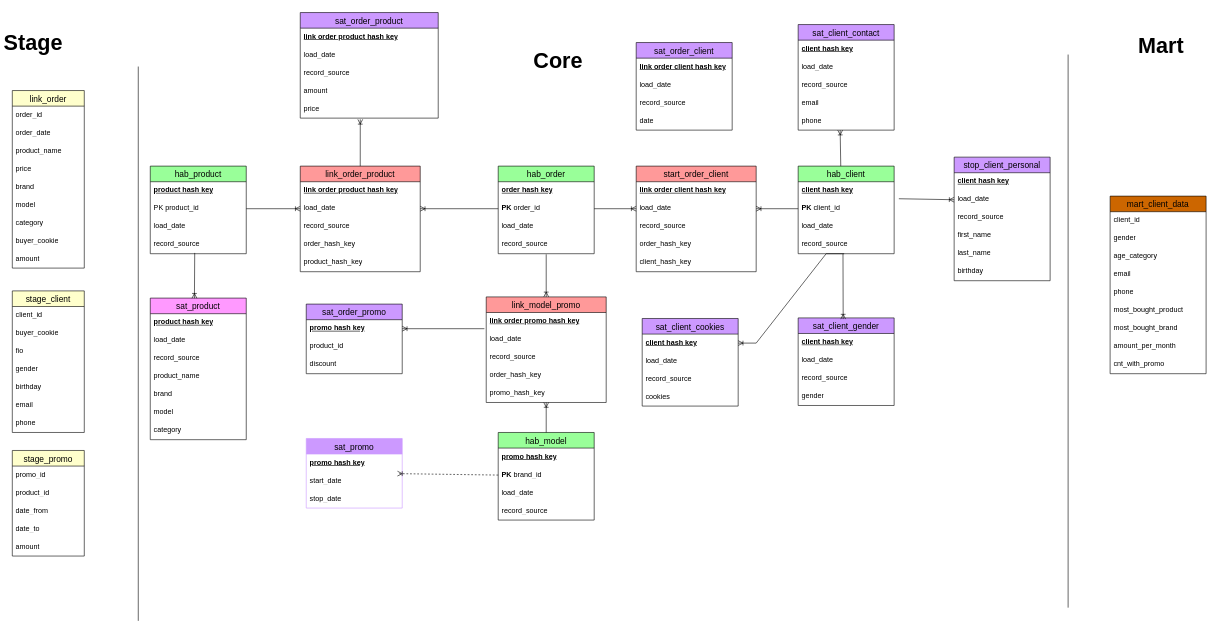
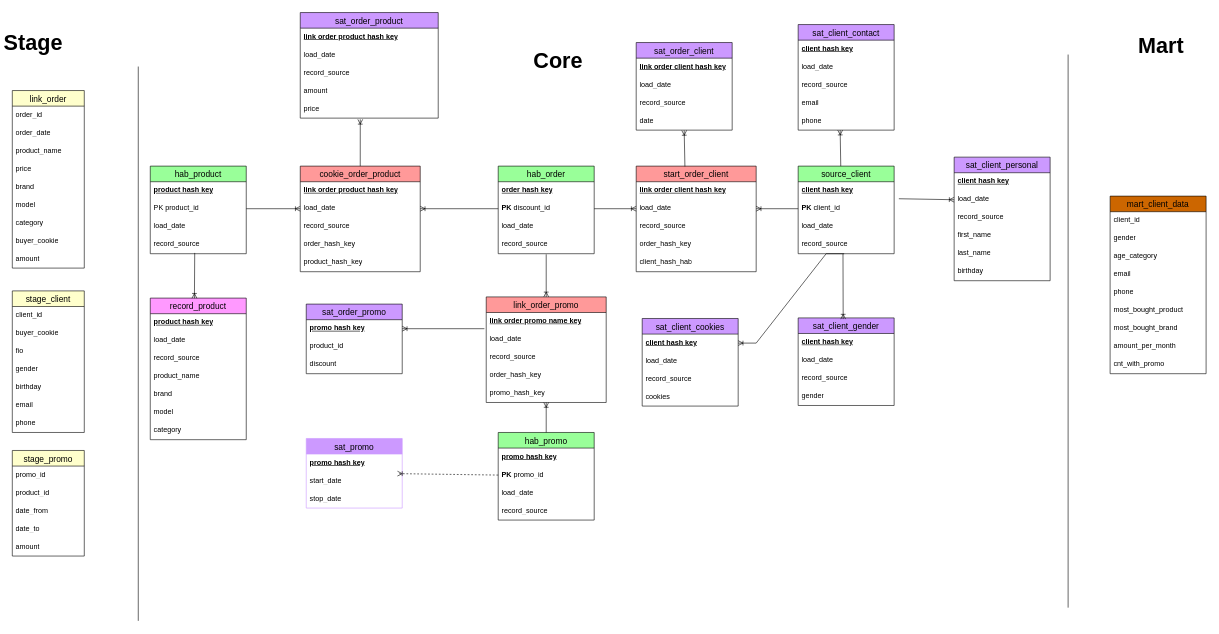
none -> (685, 147)
(1002, 165) -> (1002, 165)
(360, 174) -> (360, 174)
(846, 174) -> (846, 174)
(522, 208) -> (527, 208)
(668, 262) -> (668, 262)
(546, 305) -> (546, 305)
(198, 306) -> (198, 306)
(535, 321) -> (535, 321)
(546, 441) -> (546, 441)
(522, 474) -> (522, 474)
